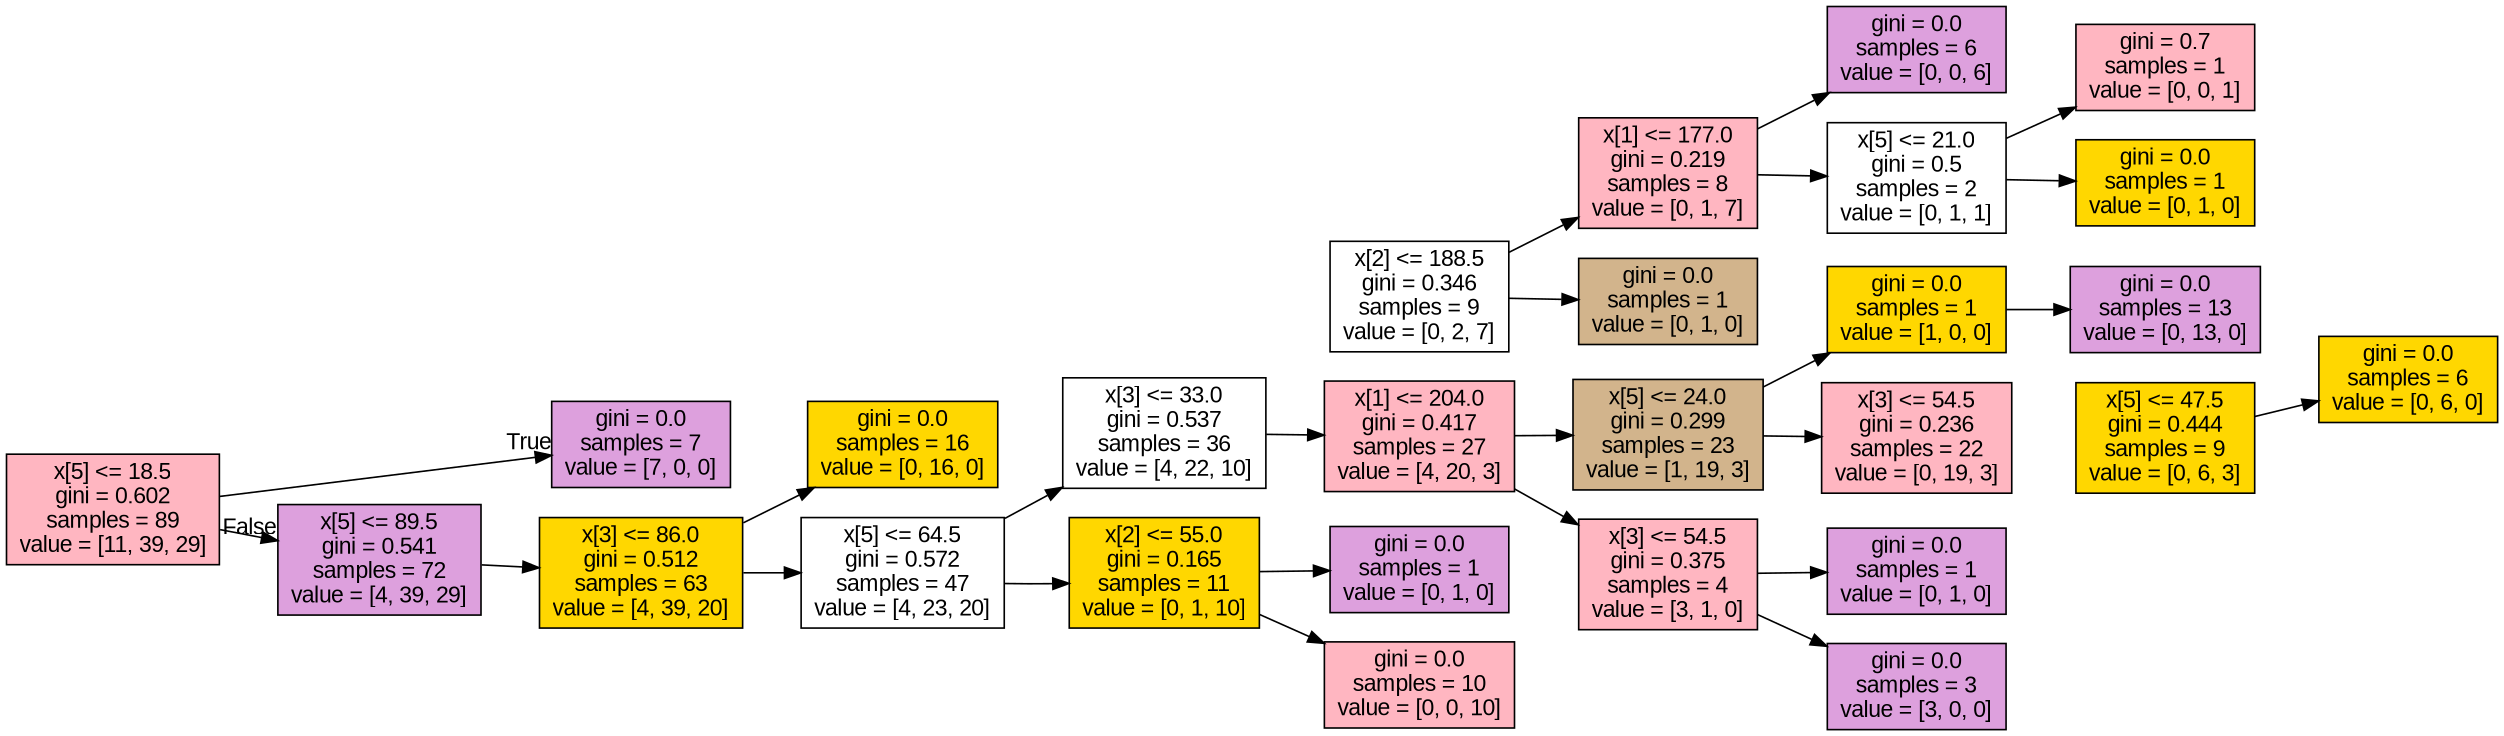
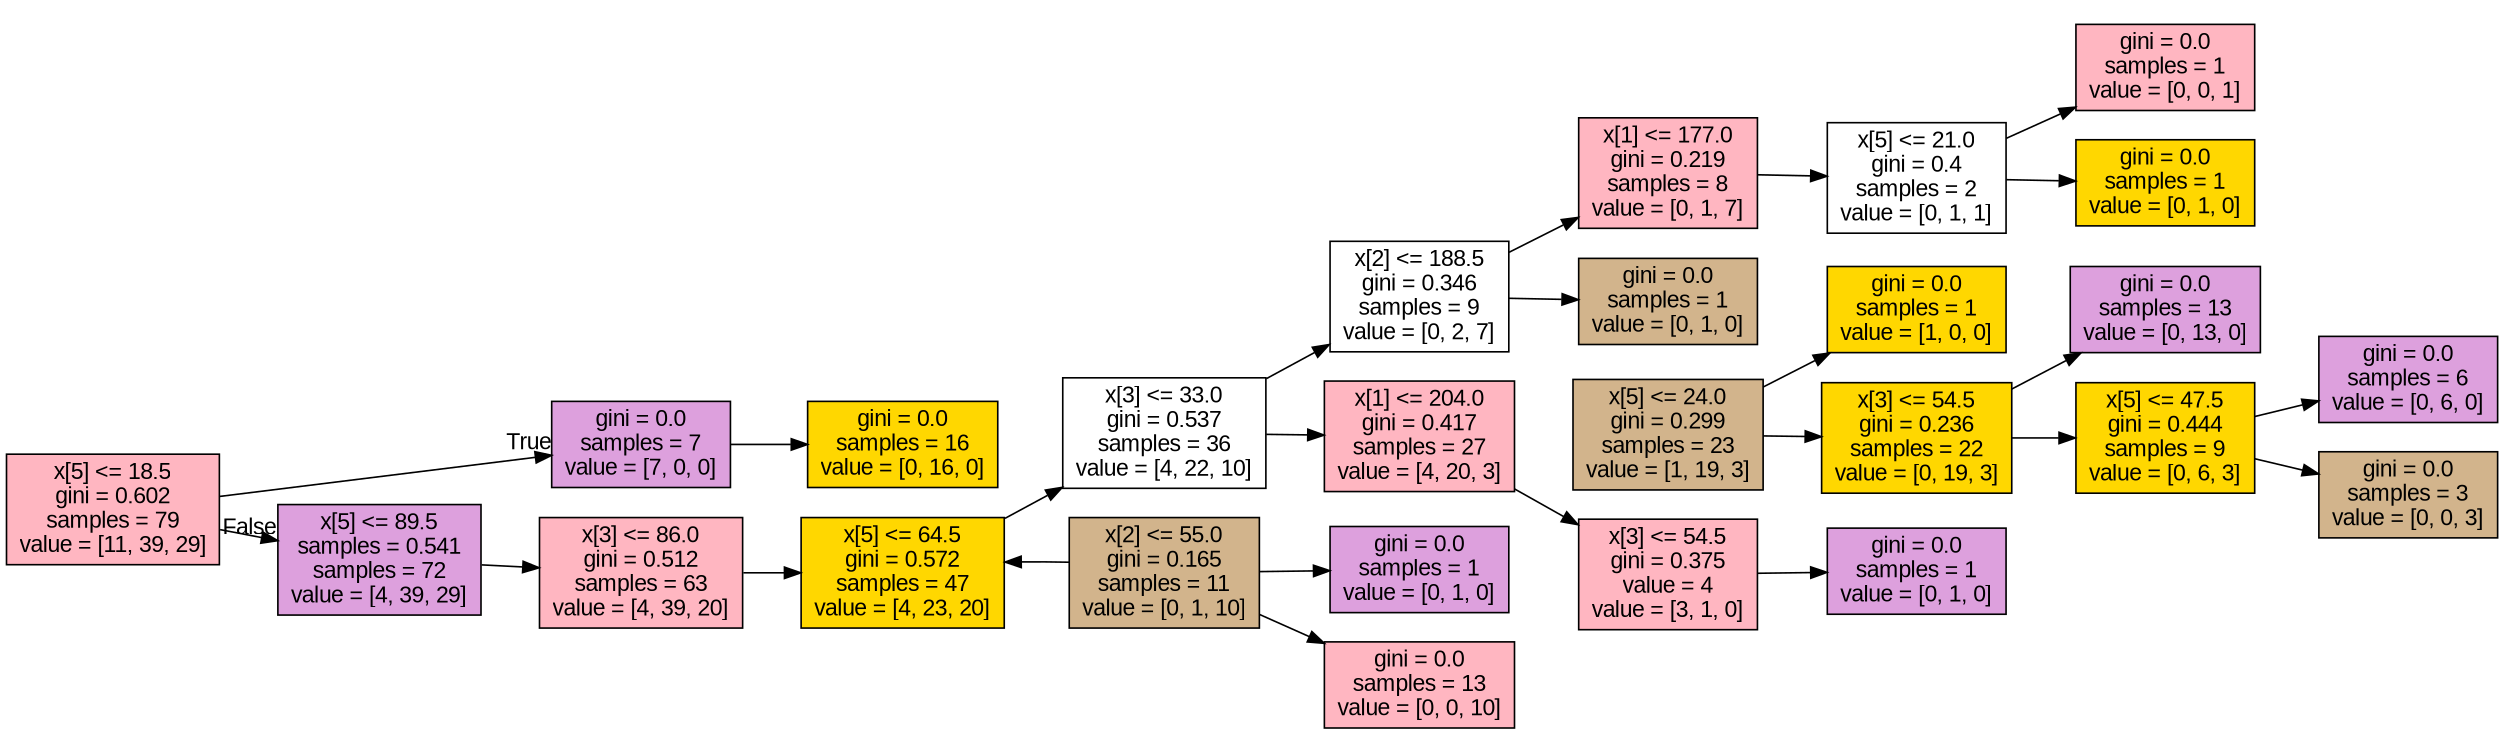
(1917, 50) -> none
(2165, 67) -> (2165, 67)
(1917, 178) -> (1917, 178)
(2030, 310) -> (2039, 375)
none -> (1290, 366)
(2408, 379) -> (2408, 379)
(1536, 436) -> none
(1917, 438) -> (1917, 438)
none -> (2035, 438)
none -> (2408, 495)
(113, 509) -> (113, 509)
(771, 509) -> (761, 444)
(379, 560) -> (379, 560)
(641, 573) -> (641, 573)
(903, 573) -> (903, 573)
(1164, 573) -> (1164, 573)
(1668, 574) -> (1668, 574)
(1029, 584) -> (1045, 562)
(1419, 685) -> (1419, 685)
(1917, 687) -> none
